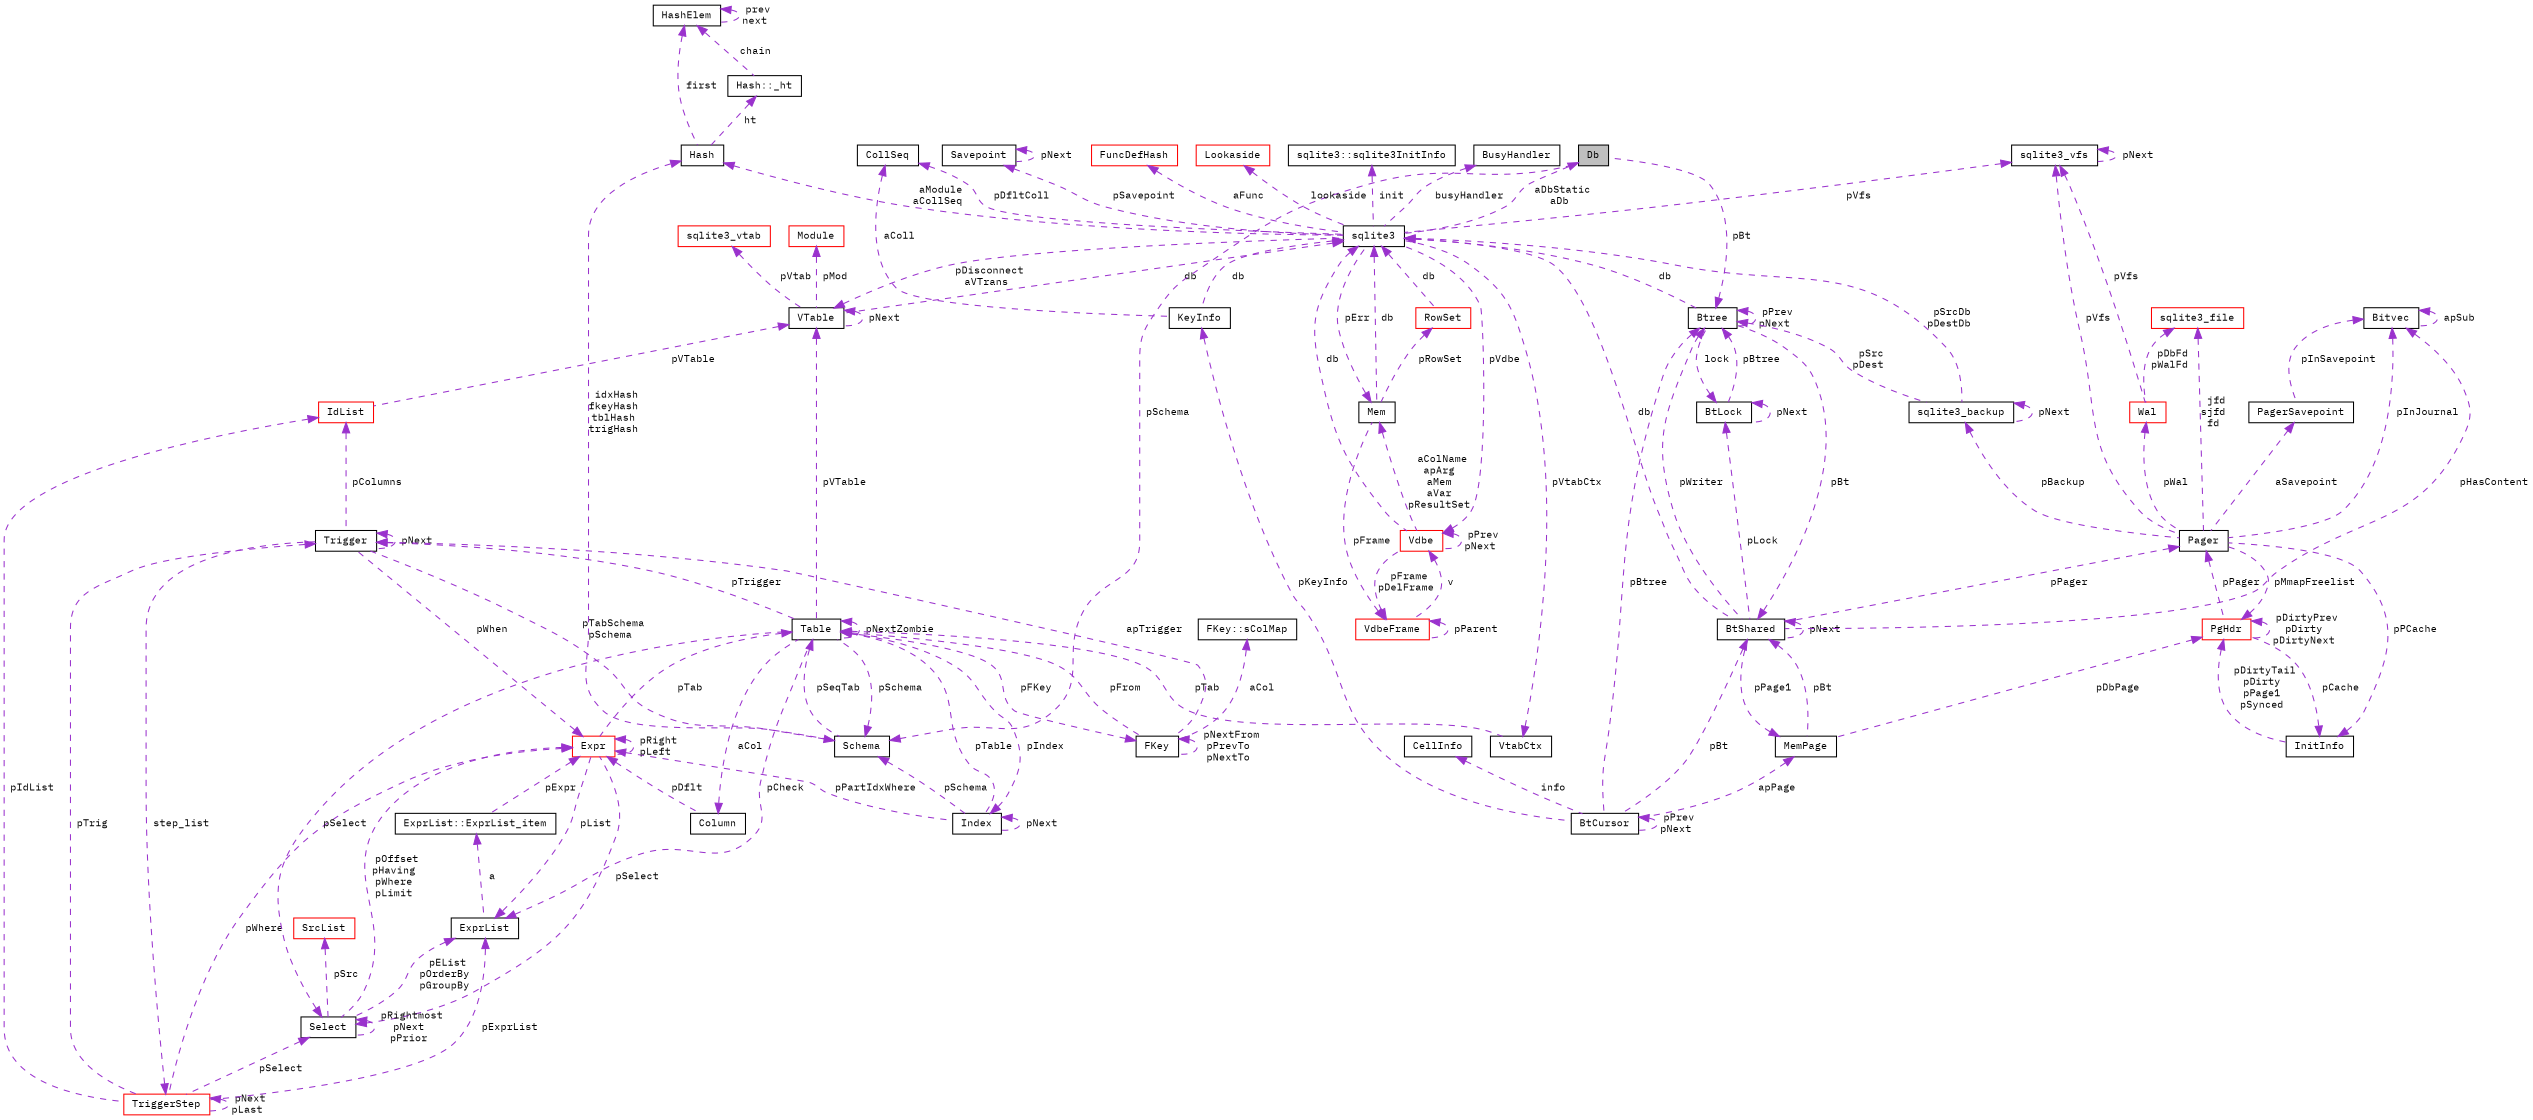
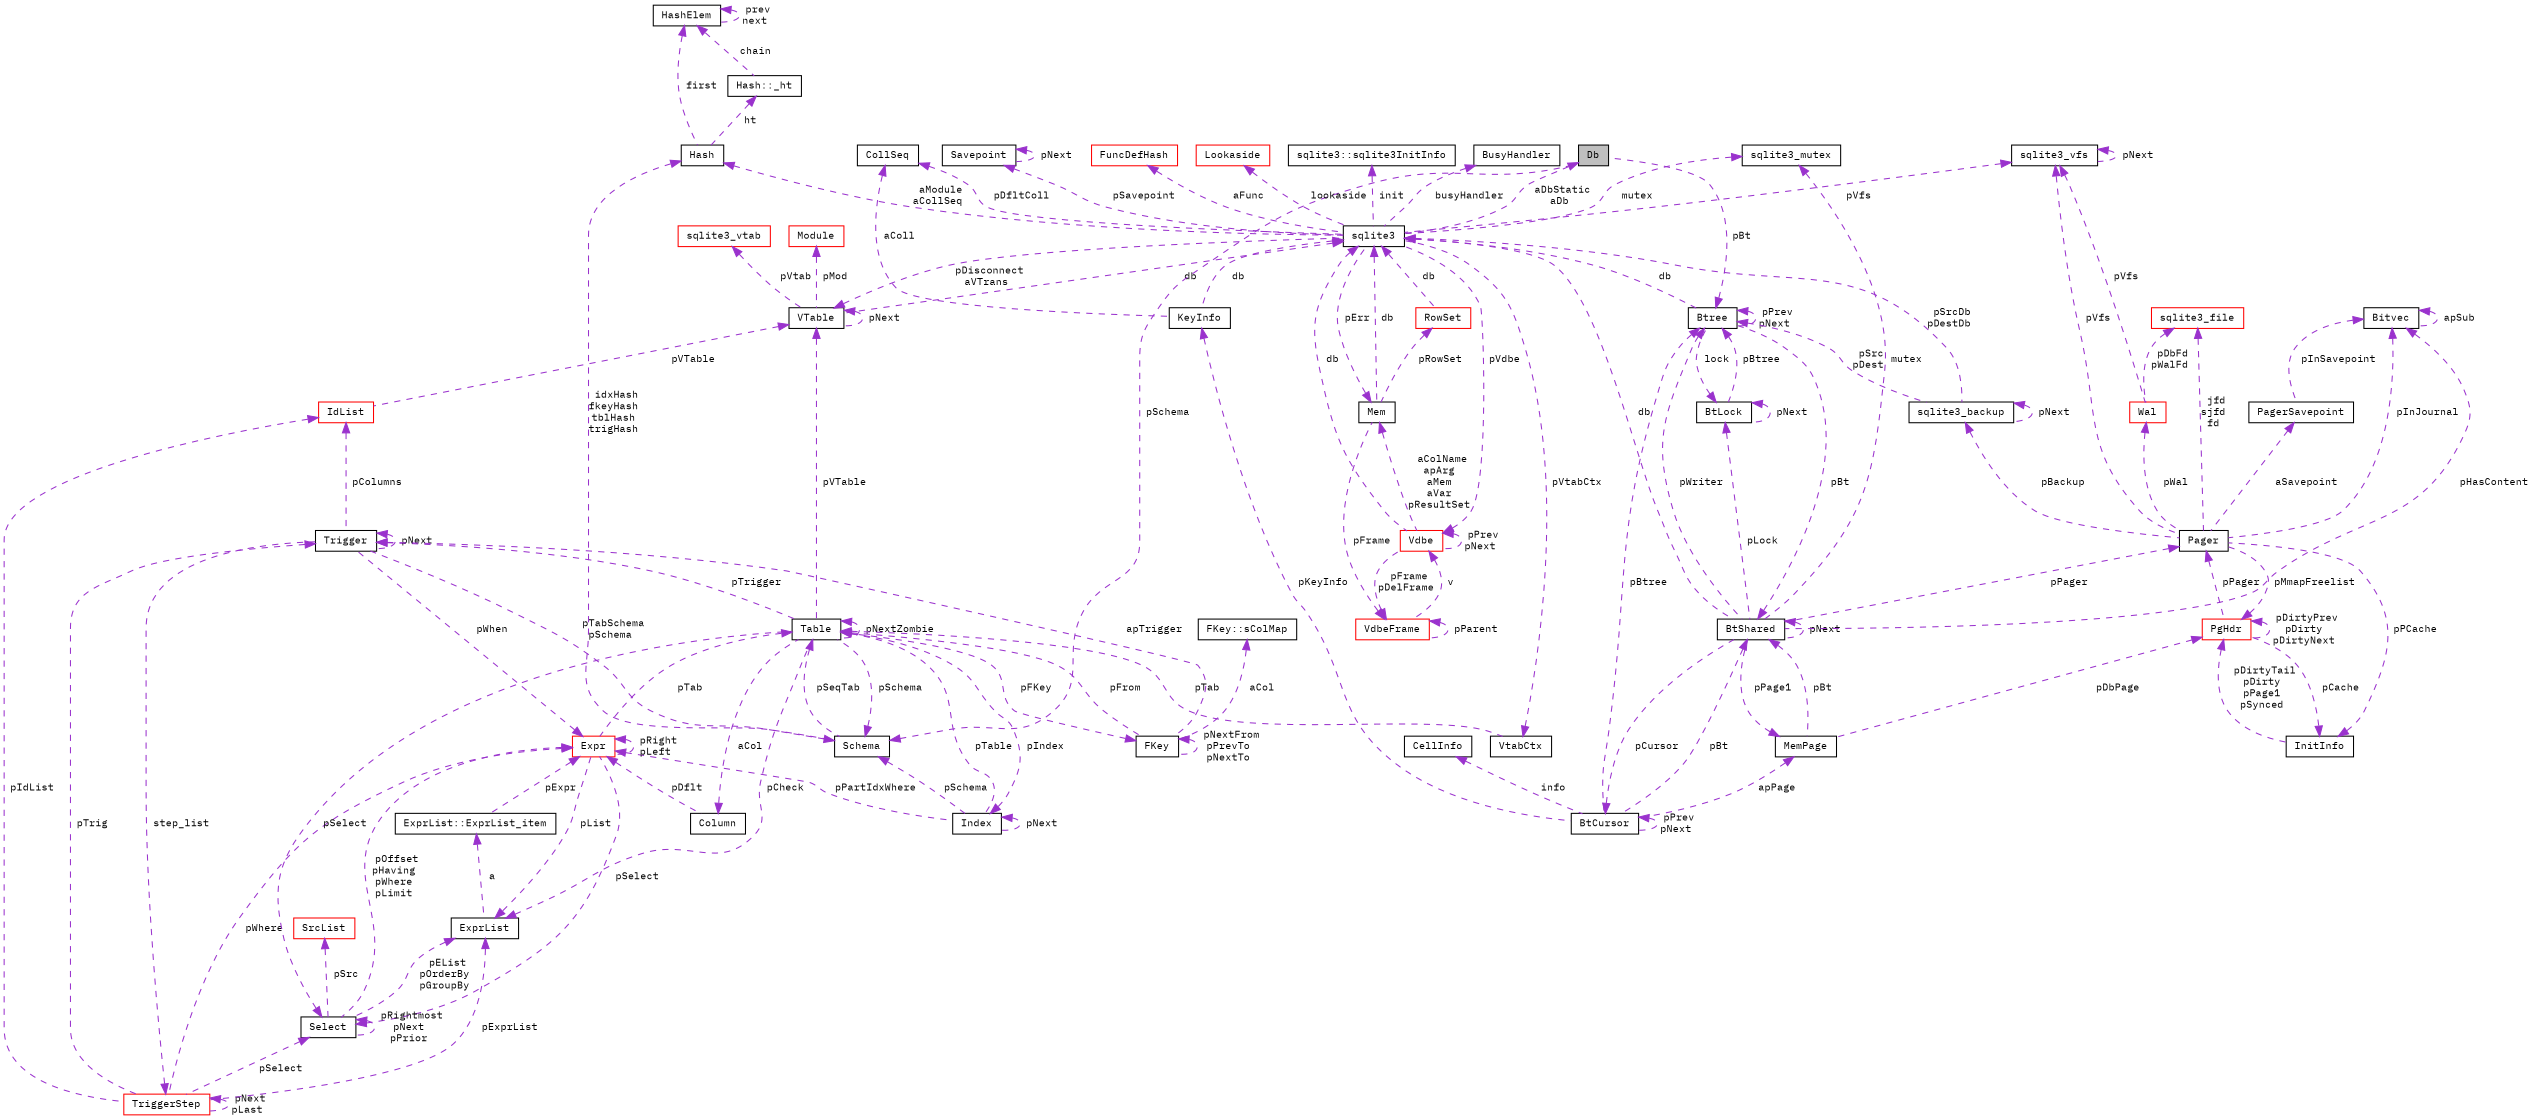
none -> (1791, 155)
none -> (1648, 705)
